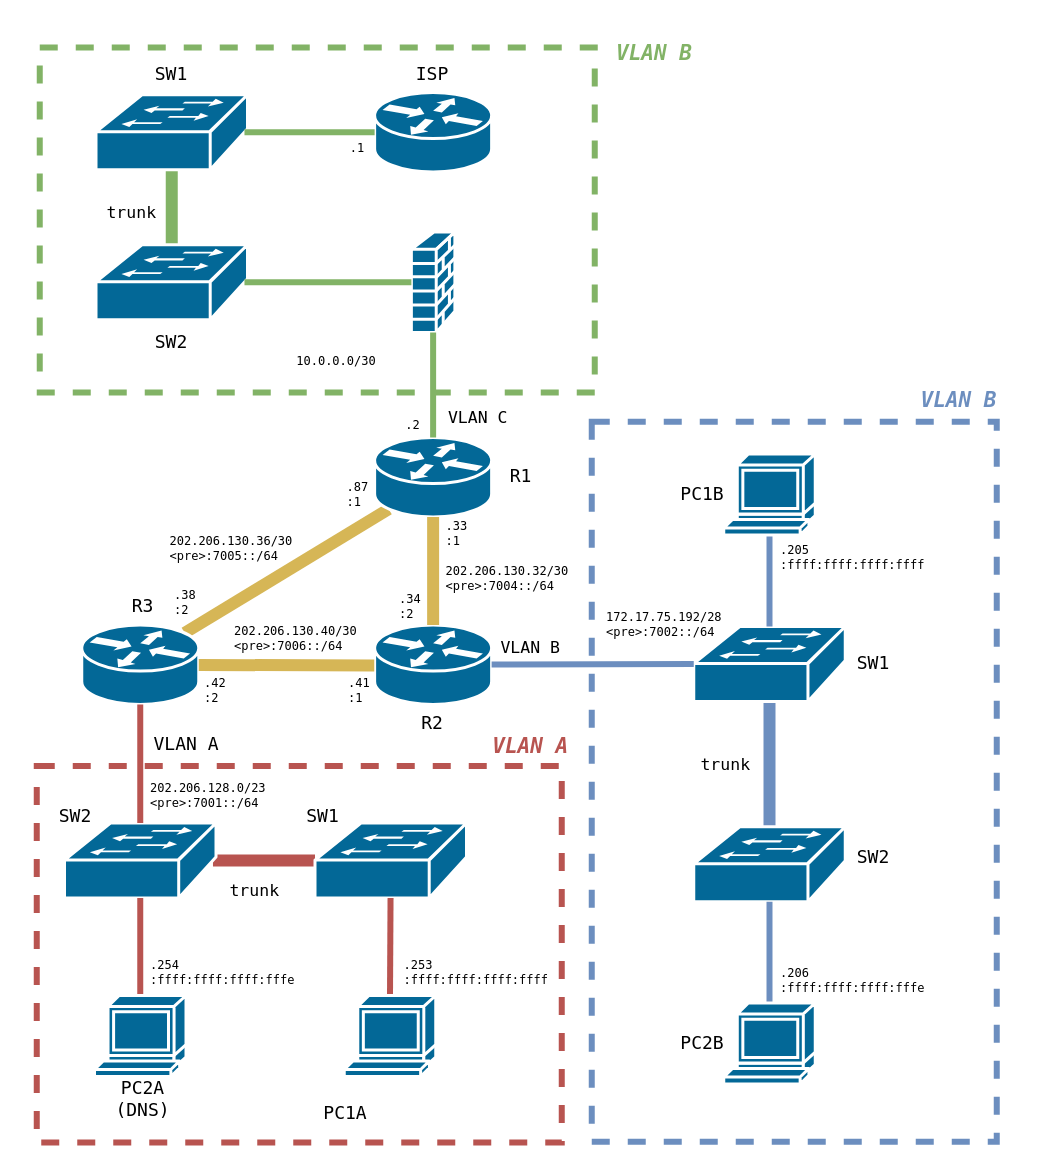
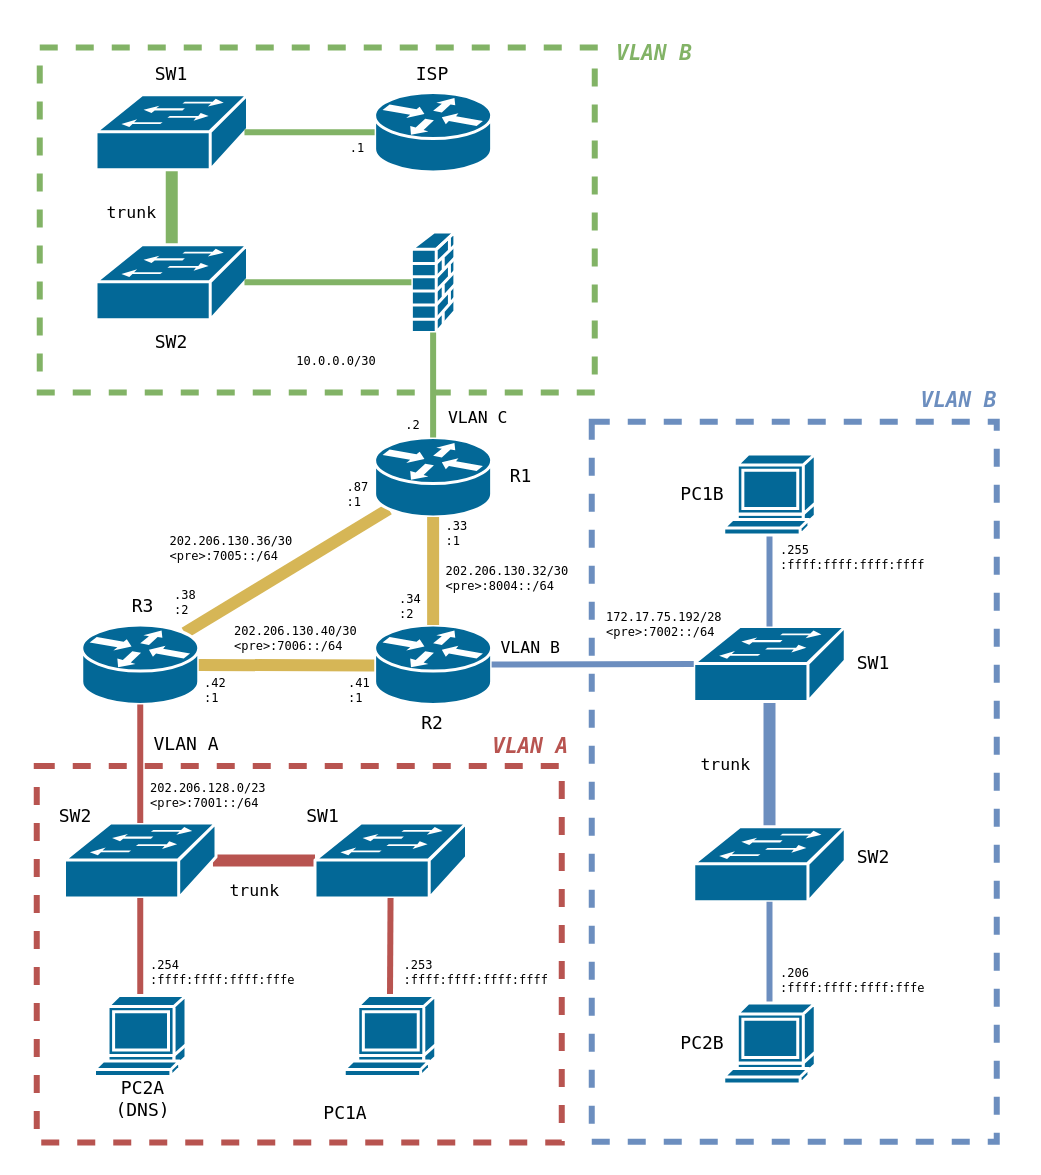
(872, 557) -> (872, 557)
(512, 578) -> (512, 578)
(218, 691) -> (218, 691)
